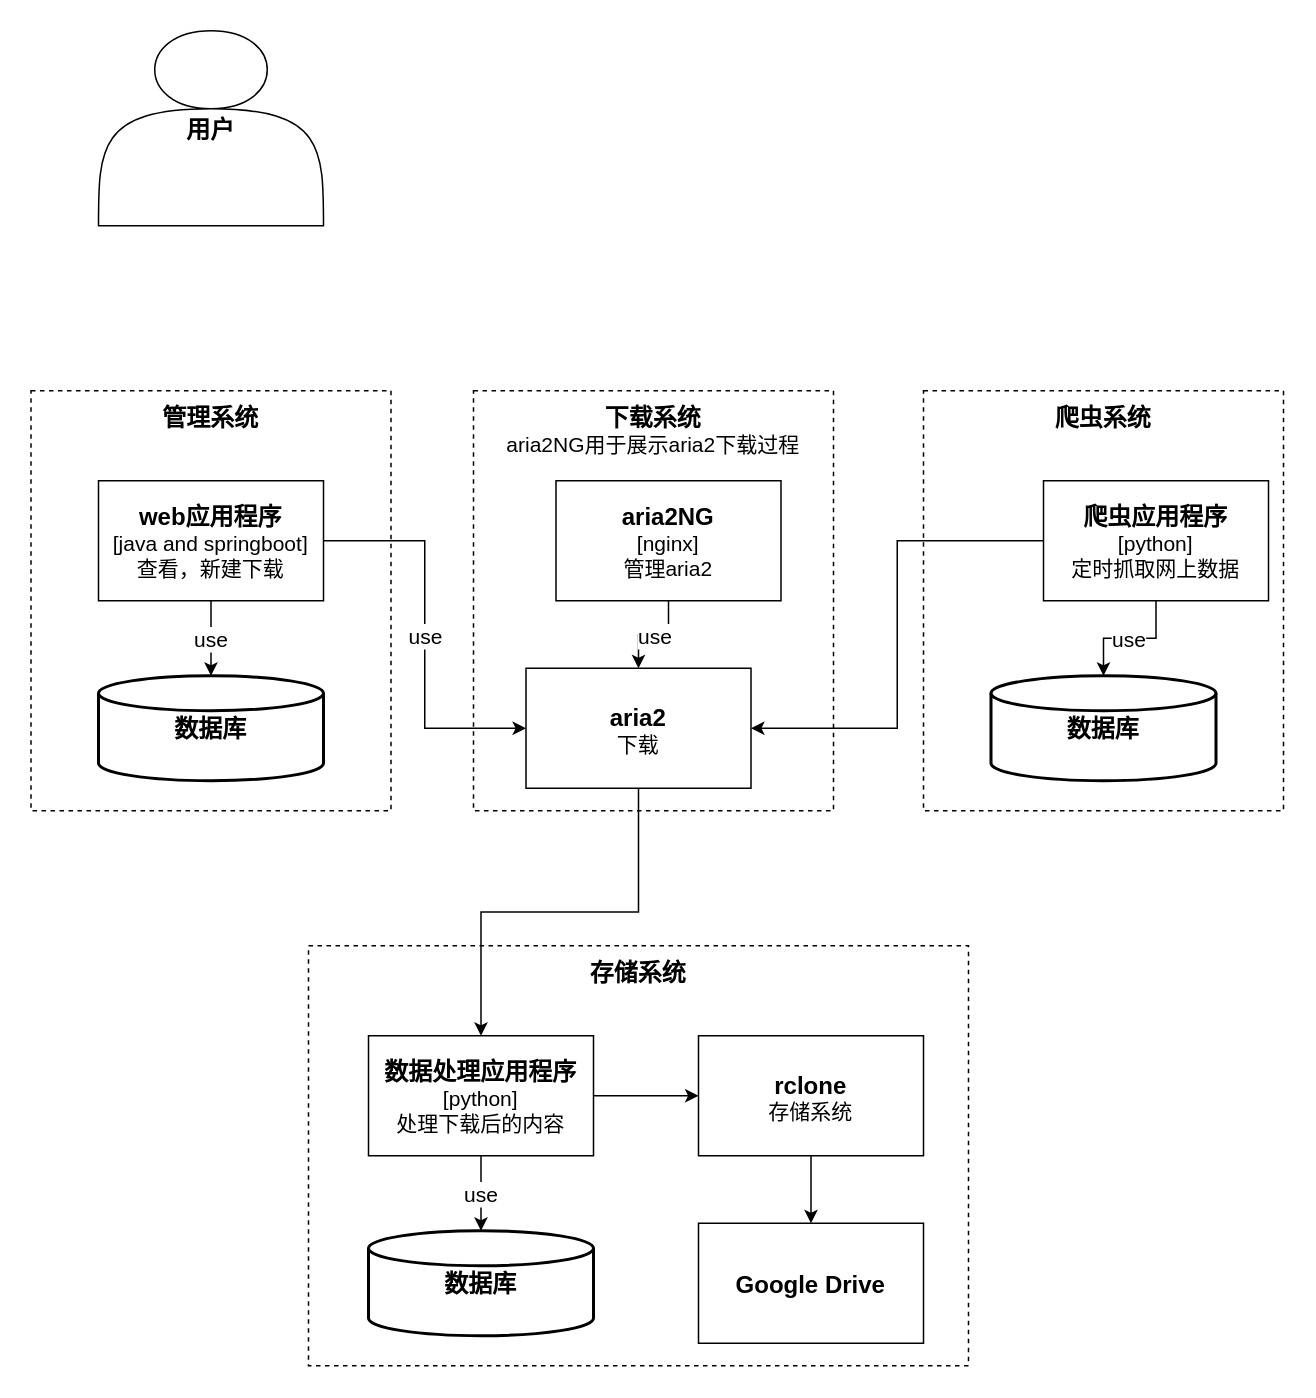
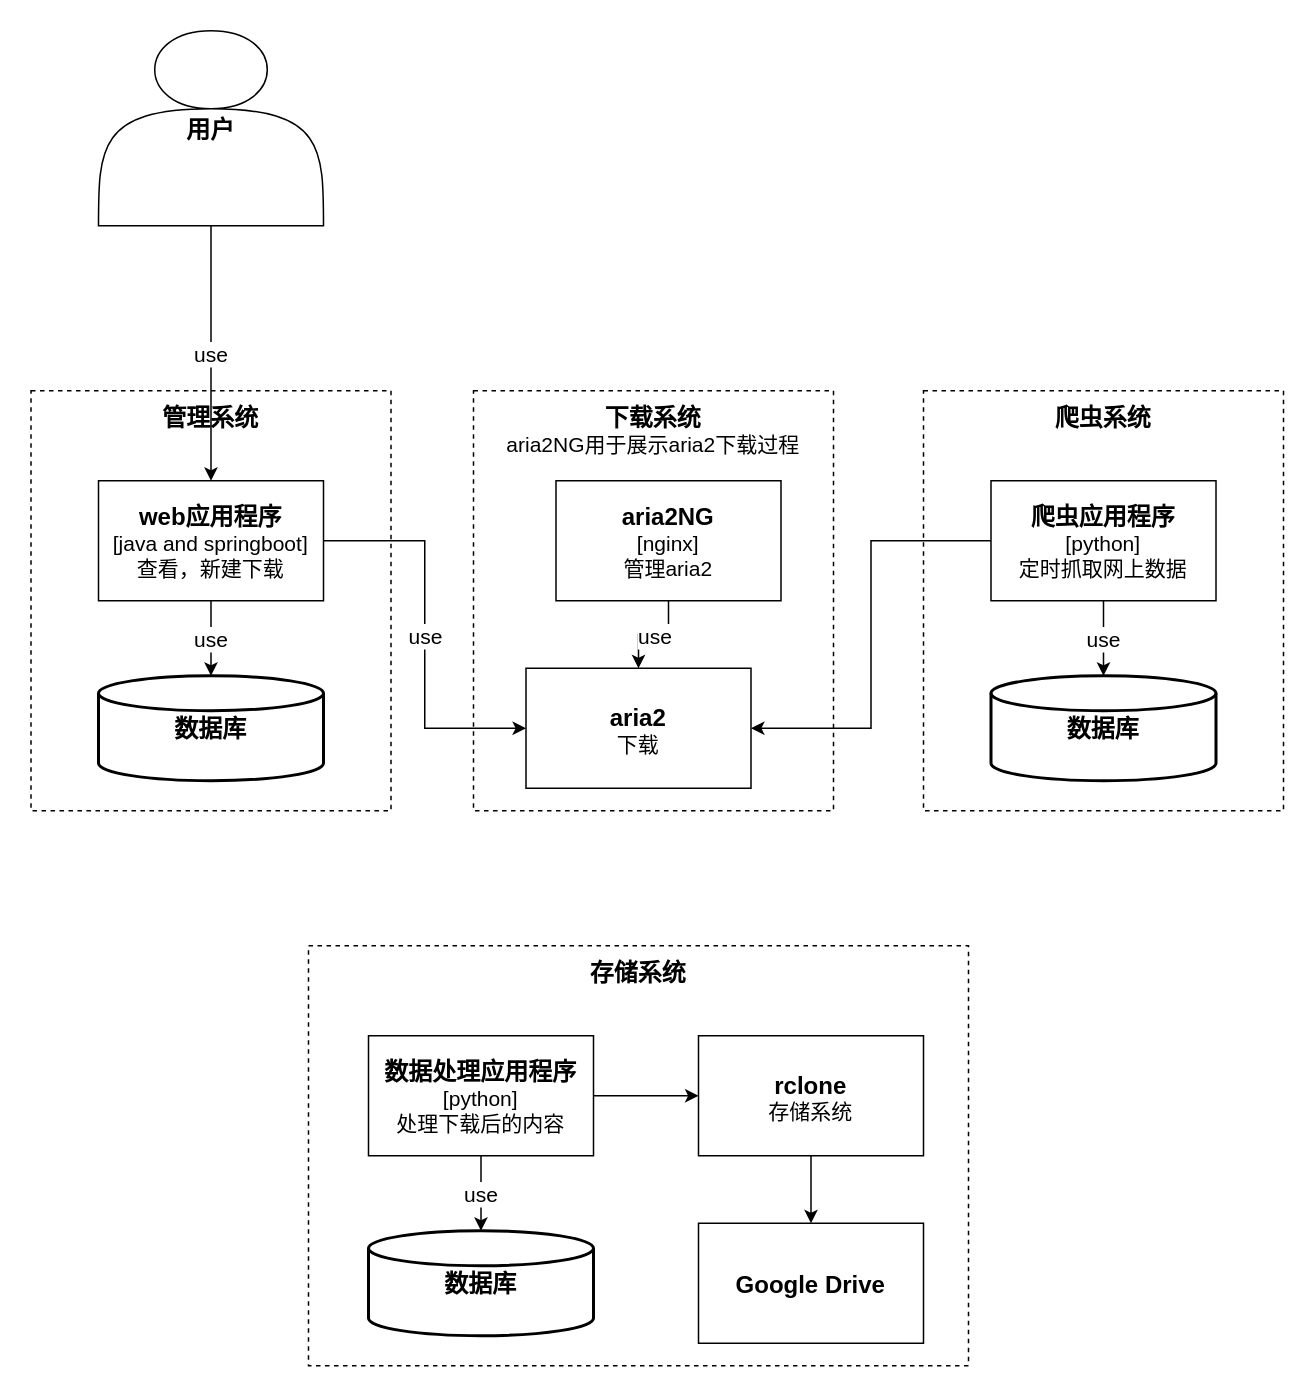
none -> (211, 349)
(1156, 541) -> (1103, 541)
(564, 912) -> none
